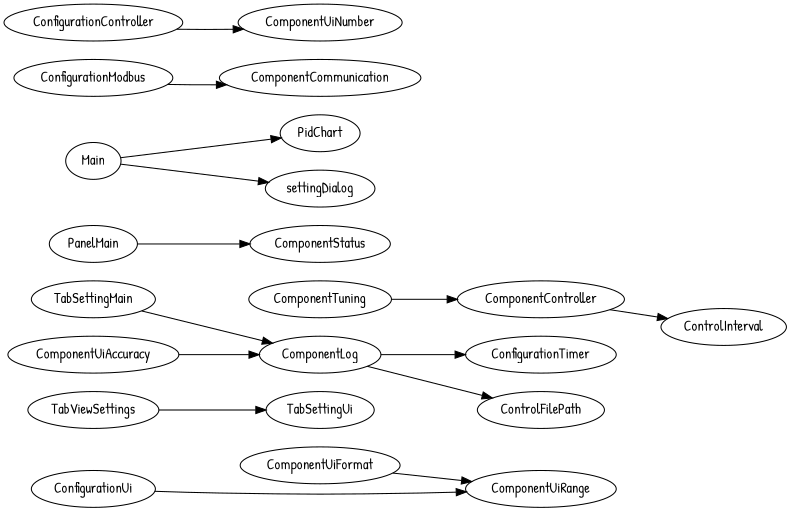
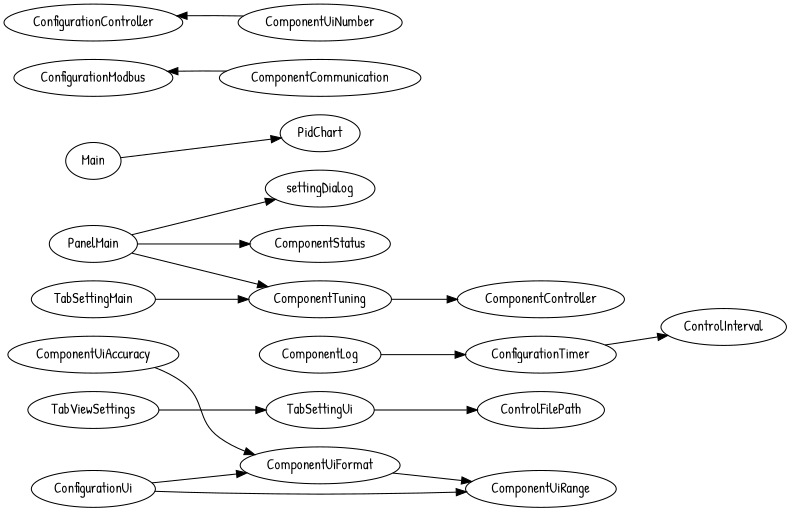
(205, 29) -> (215, 16)
(192, 85) -> (202, 71)
(190, 173) -> (199, 218)
none -> (195, 269)
(633, 313) -> (631, 341)
(202, 326) -> (197, 299)
(214, 355) -> (198, 403)
(425, 381) -> (420, 410)
none -> (194, 478)
